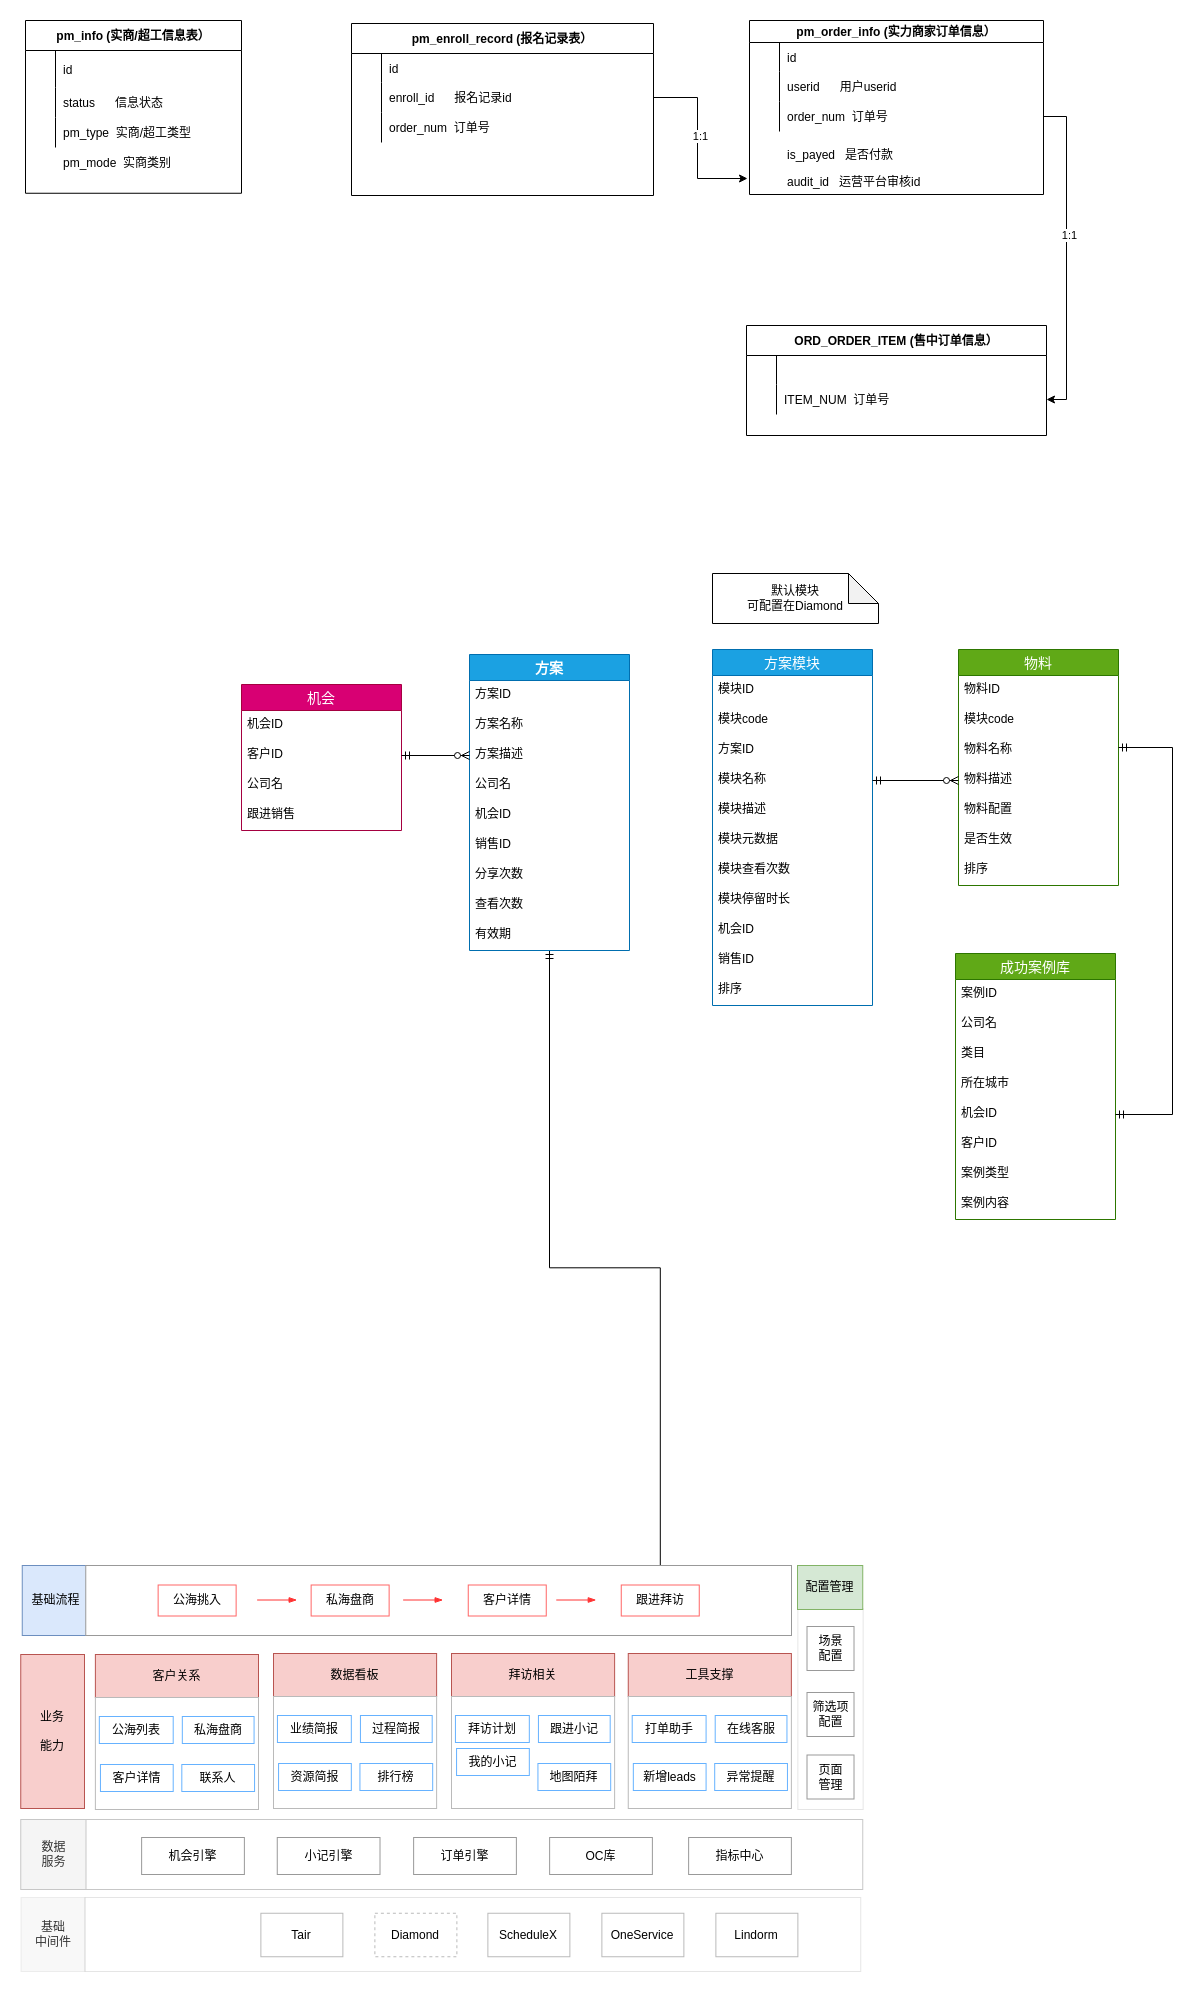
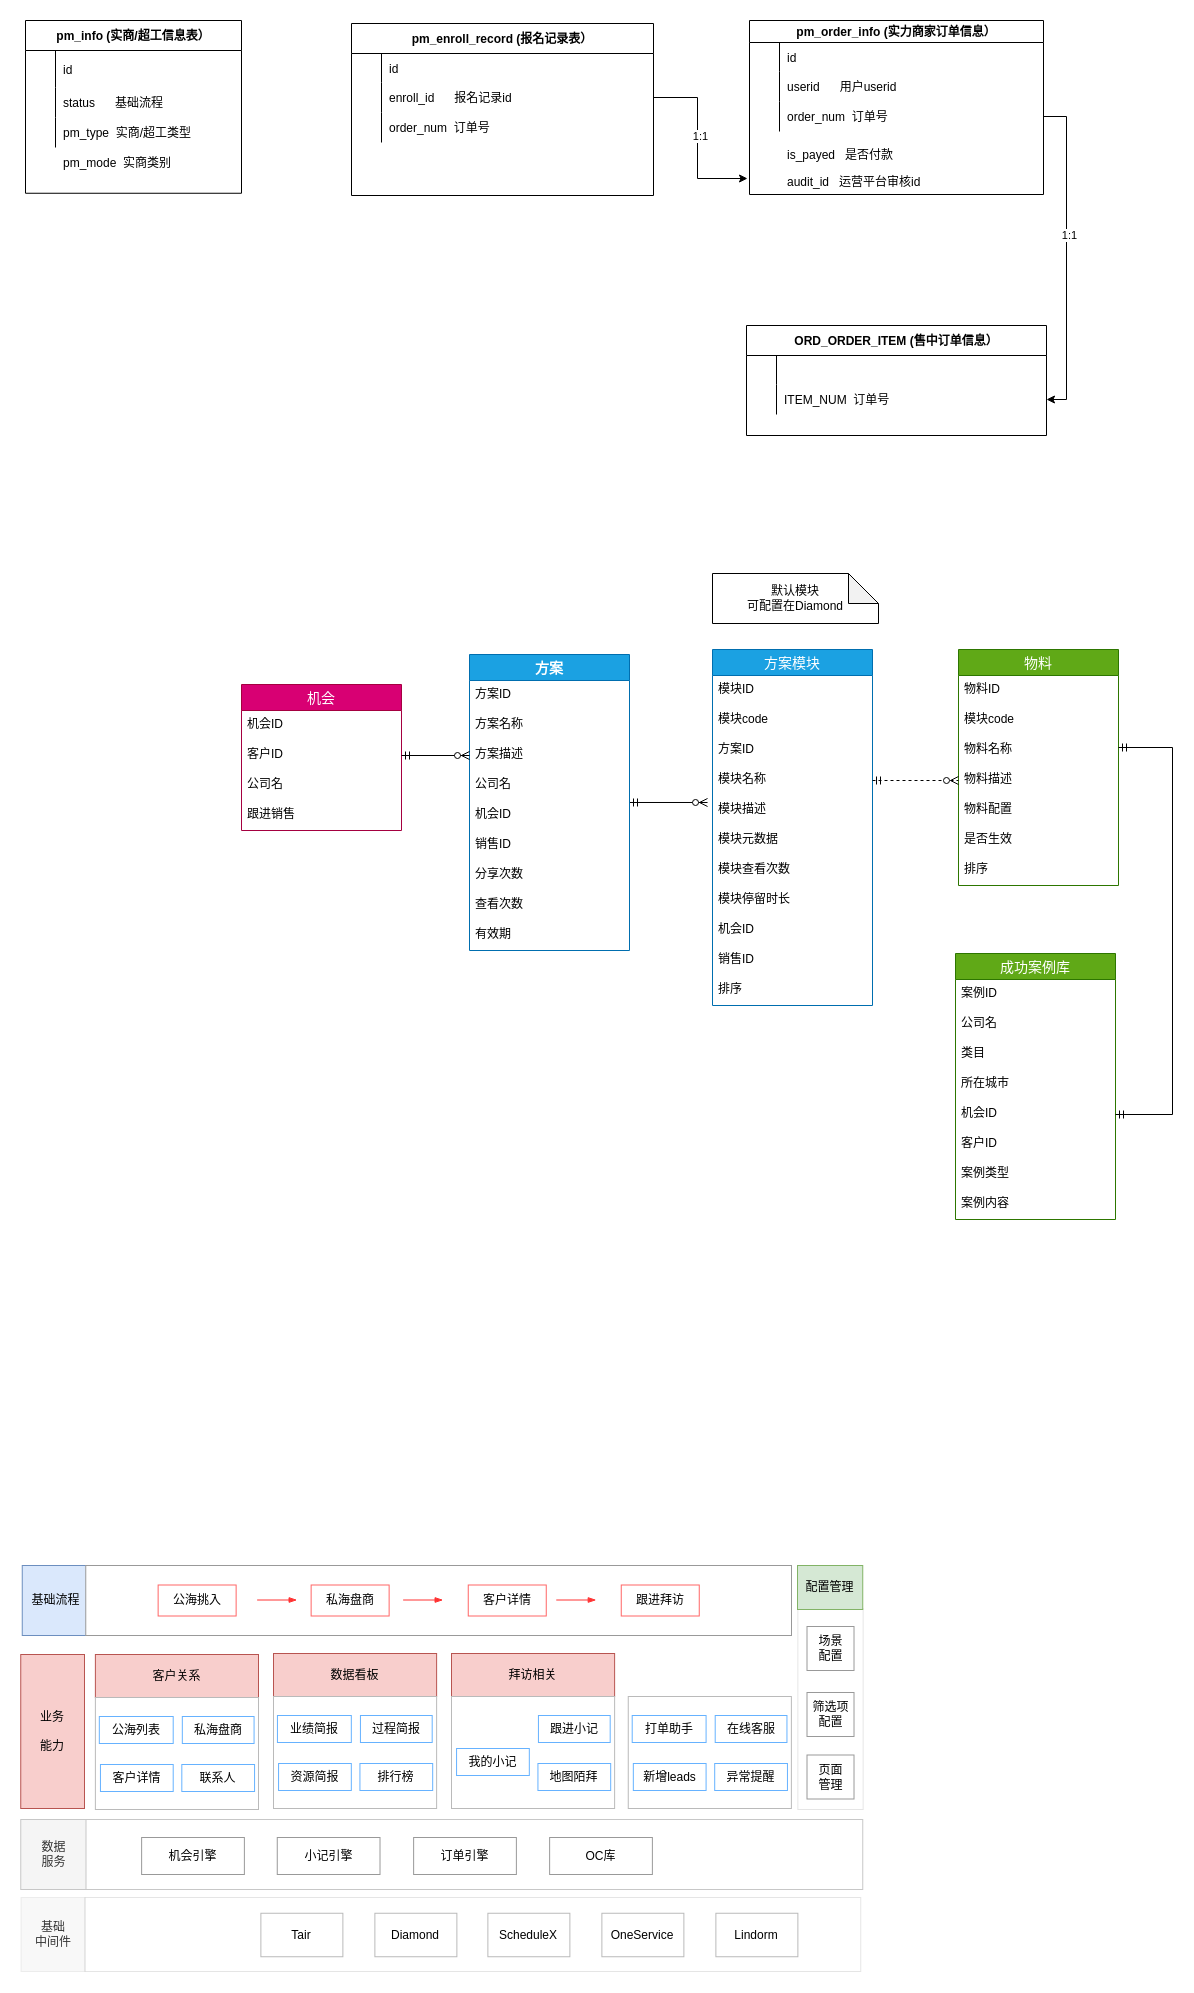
(123, 103) -> (123, 103)
(915, 781) -> (915, 781)
(596, 1268) -> (669, 802)
(710, 1675) -> none
(492, 1729) -> none
(740, 1856) -> none
(416, 1935) -> (416, 1935)
